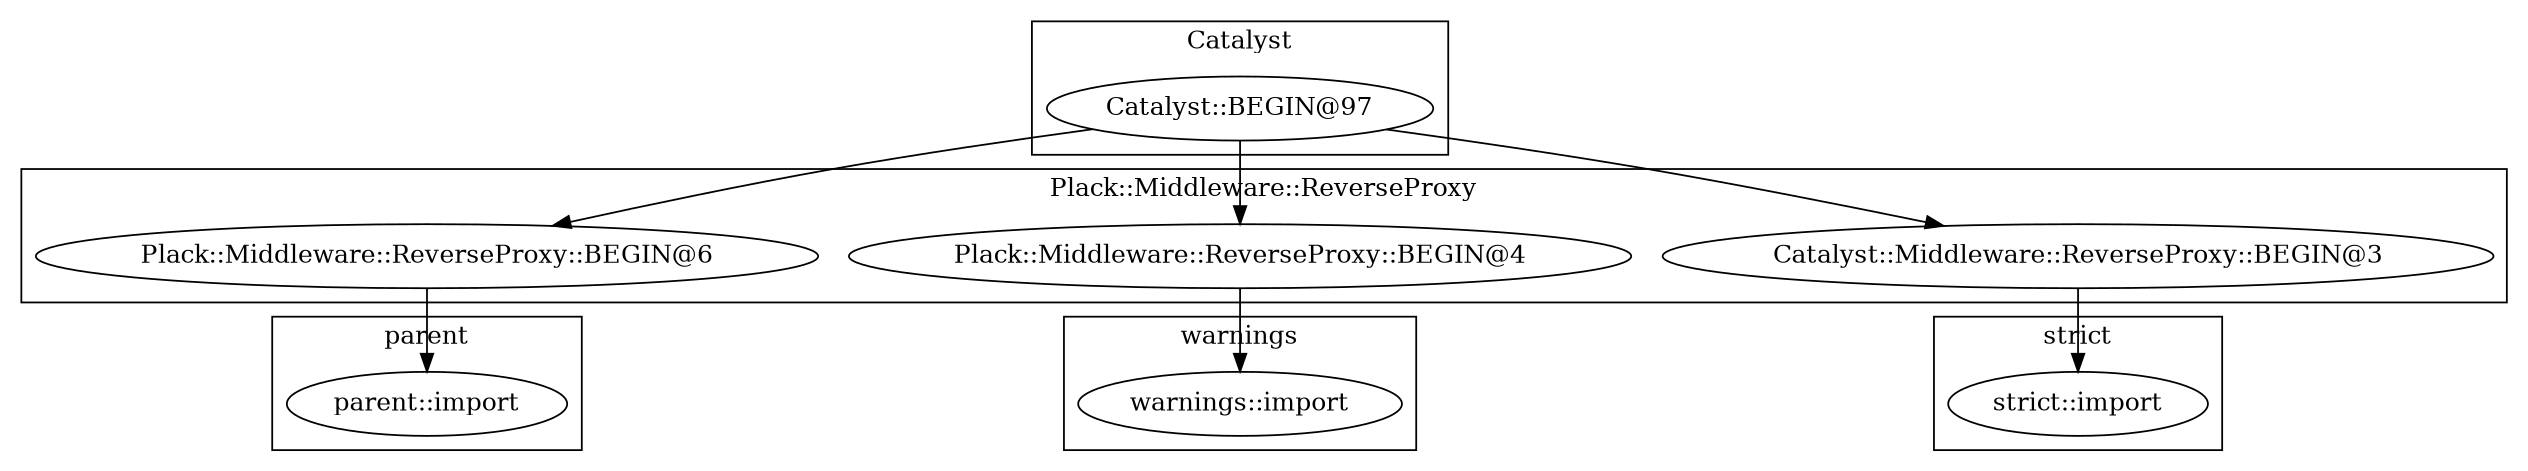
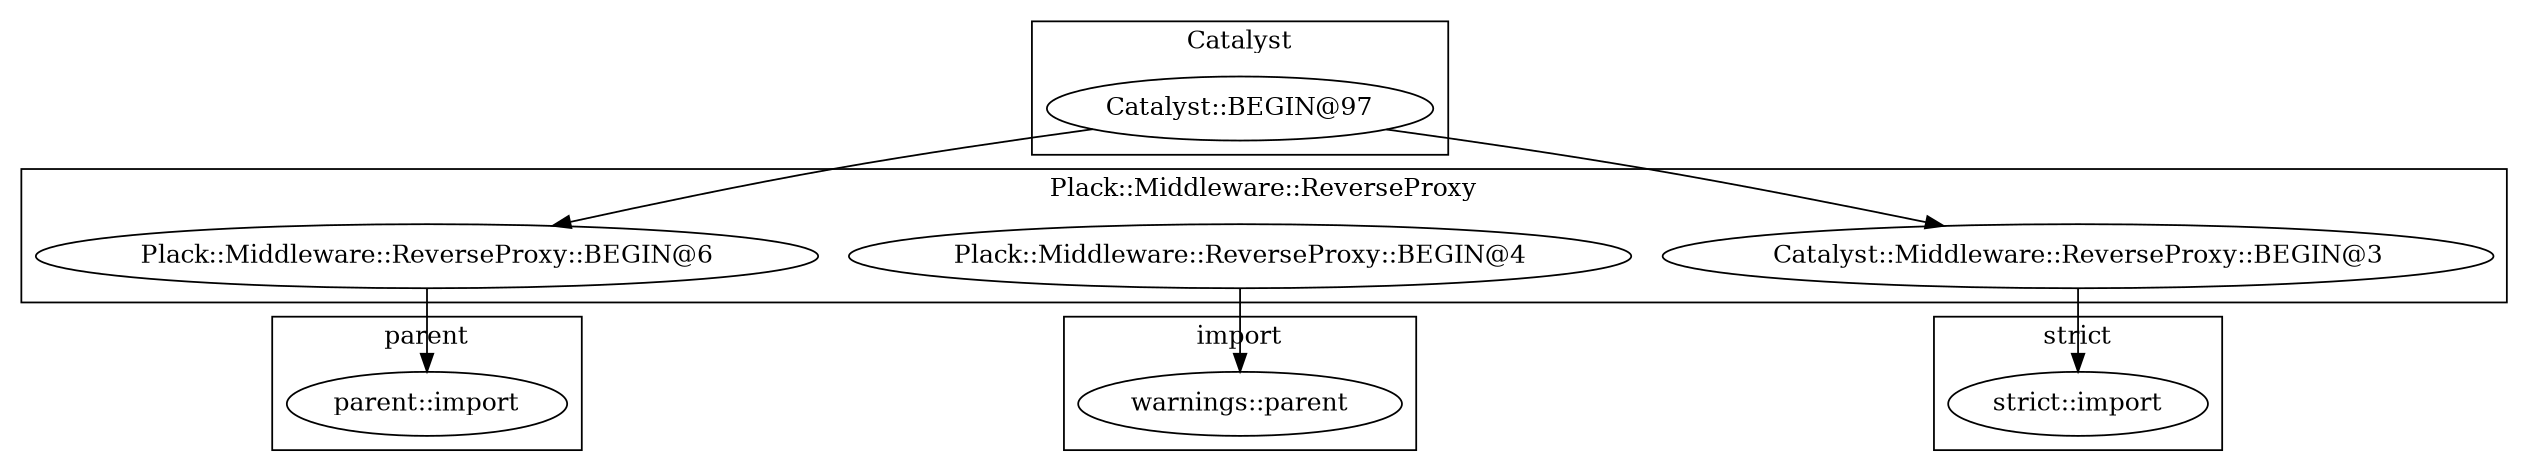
(1240, 180) -> none
(1240, 337) -> (1240, 337)
(1240, 404) -> (1240, 404)
